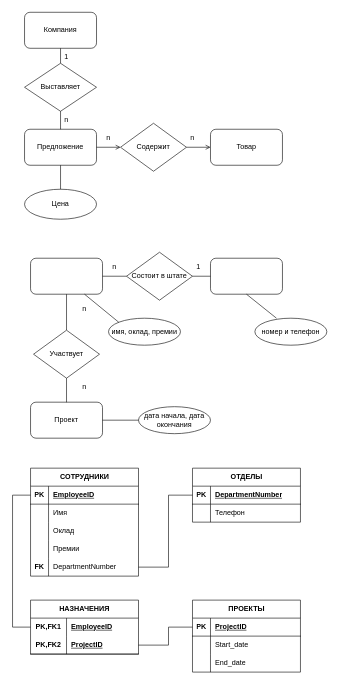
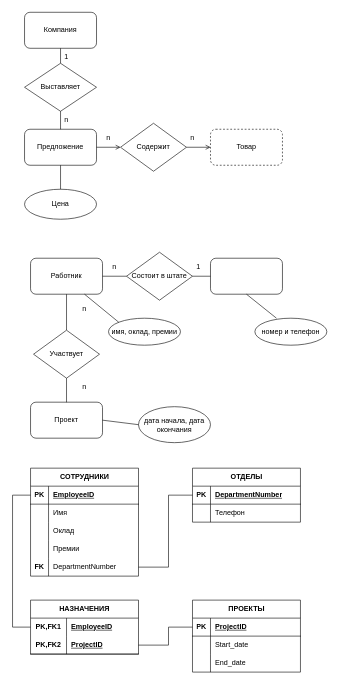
(246, 147) -> (246, 147)
none -> (66, 276)
(174, 420) -> (174, 425)
